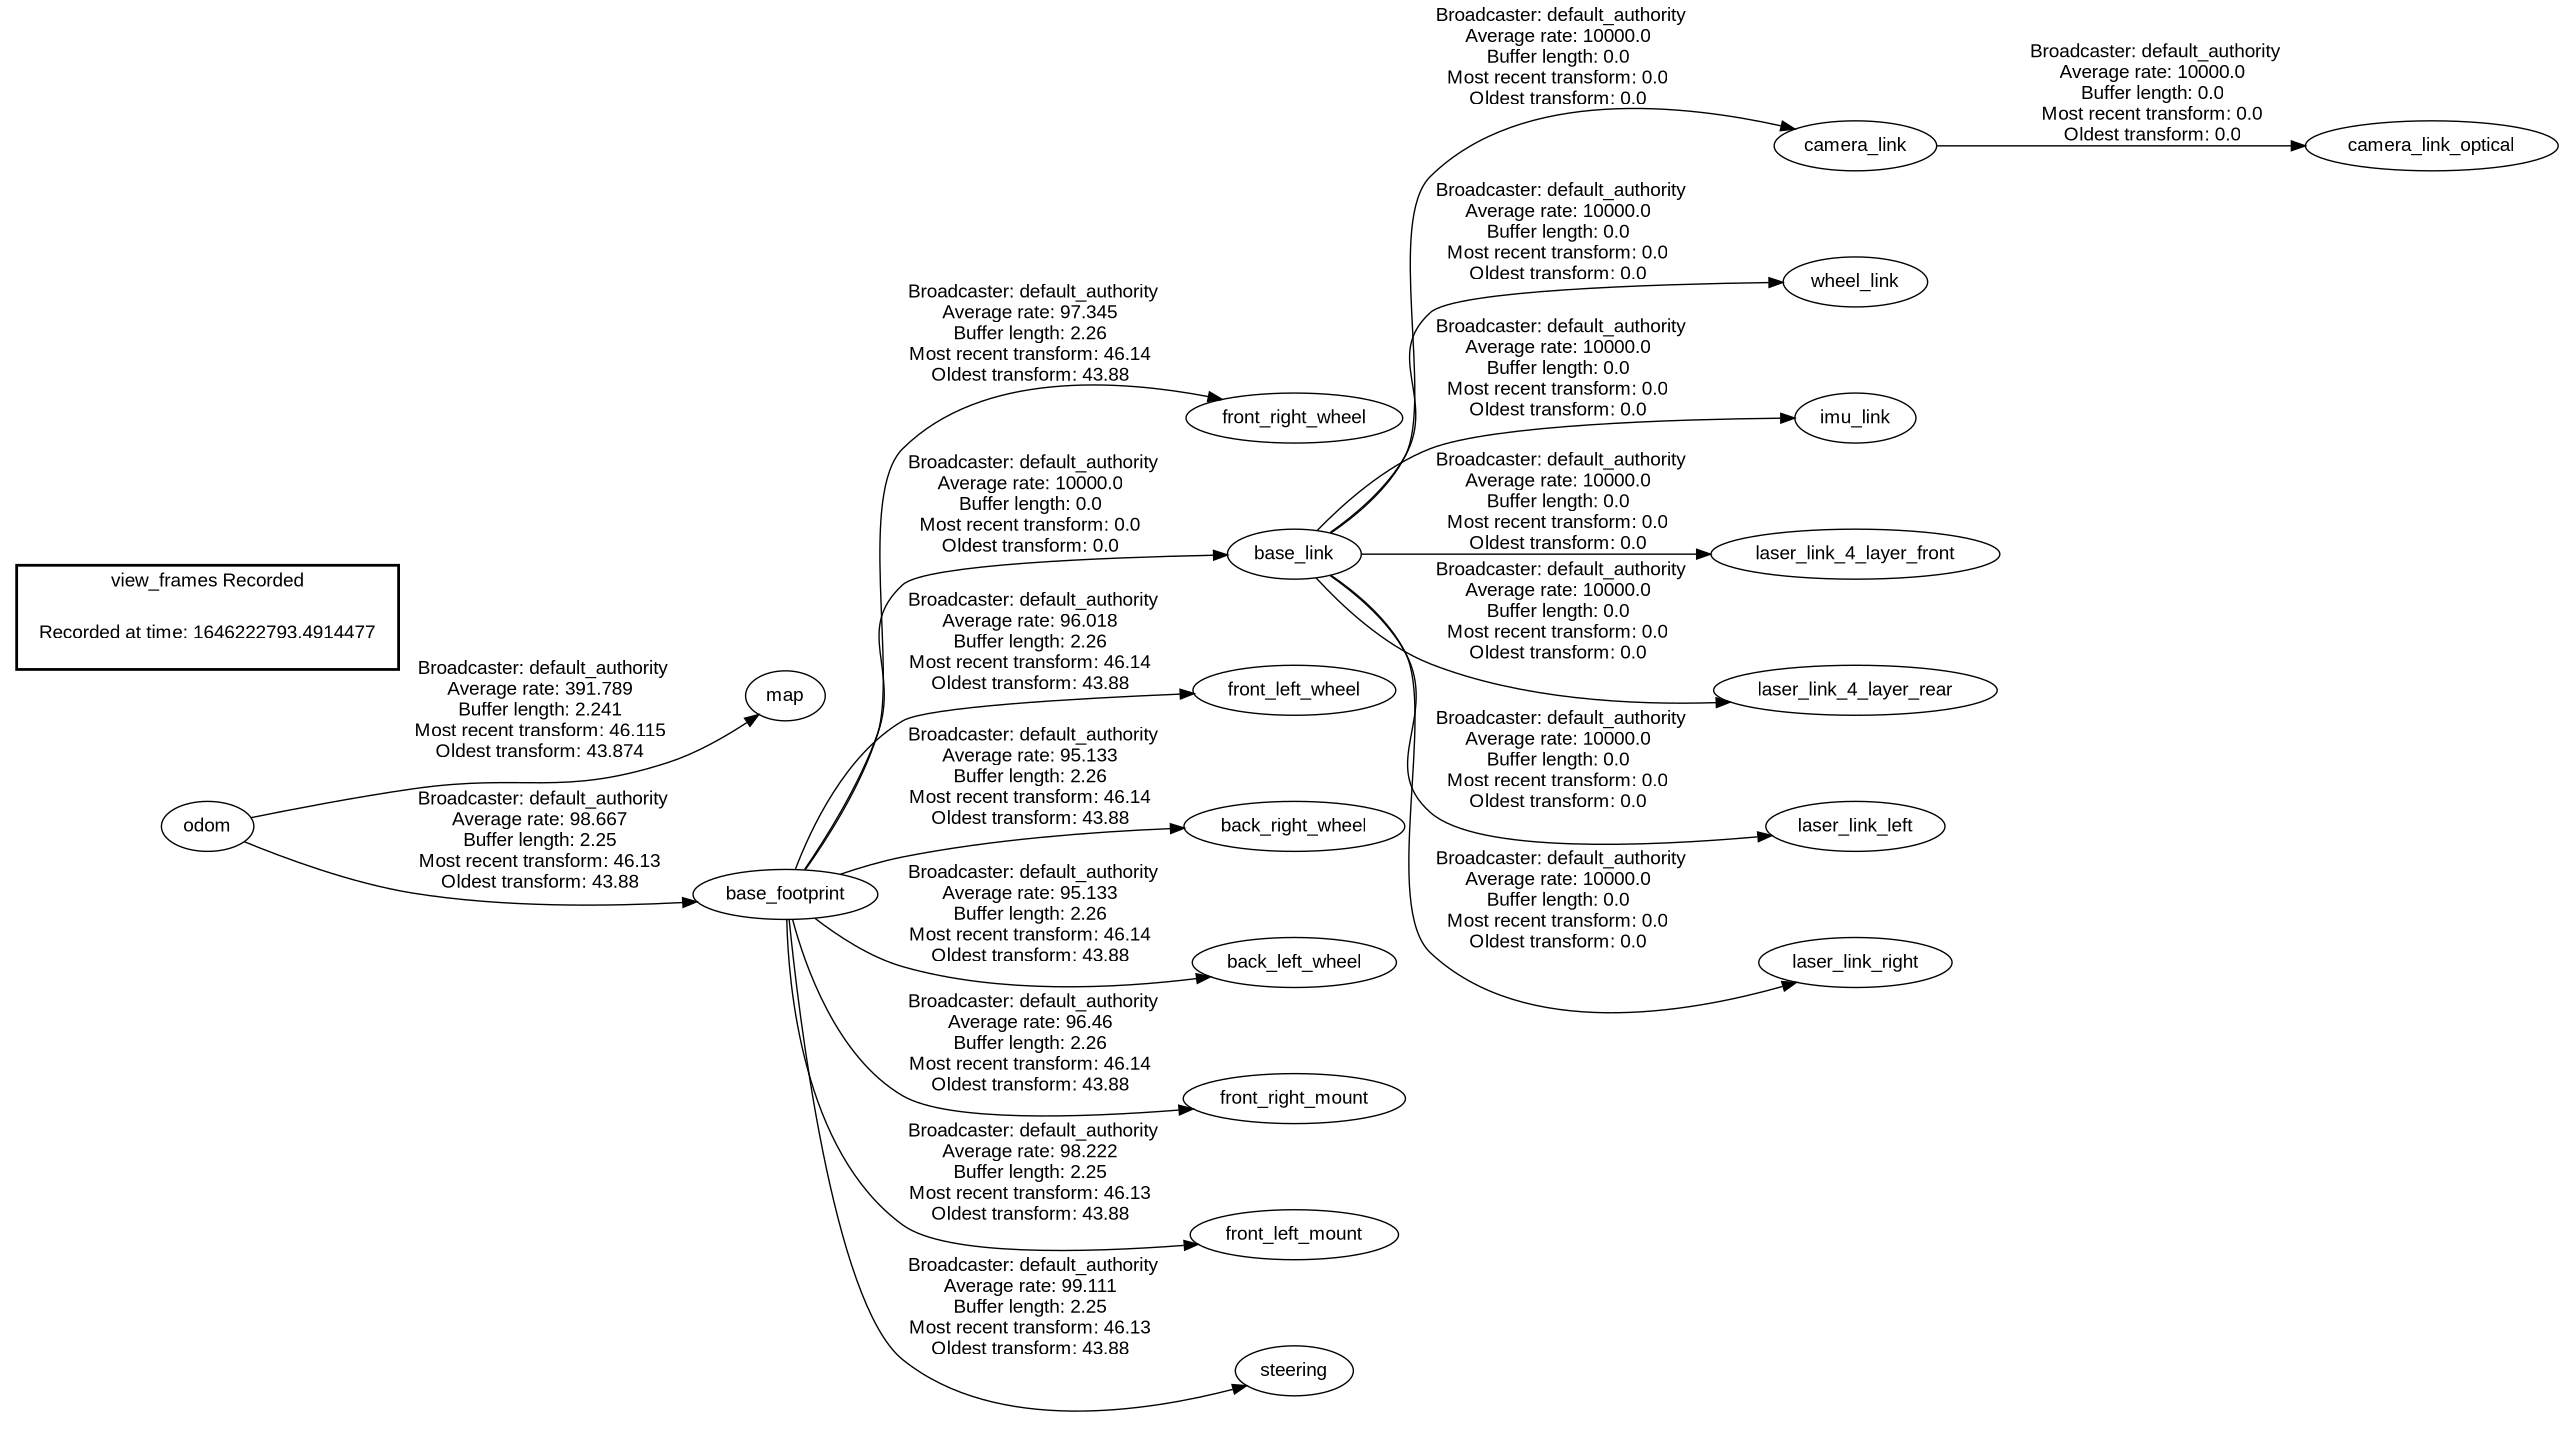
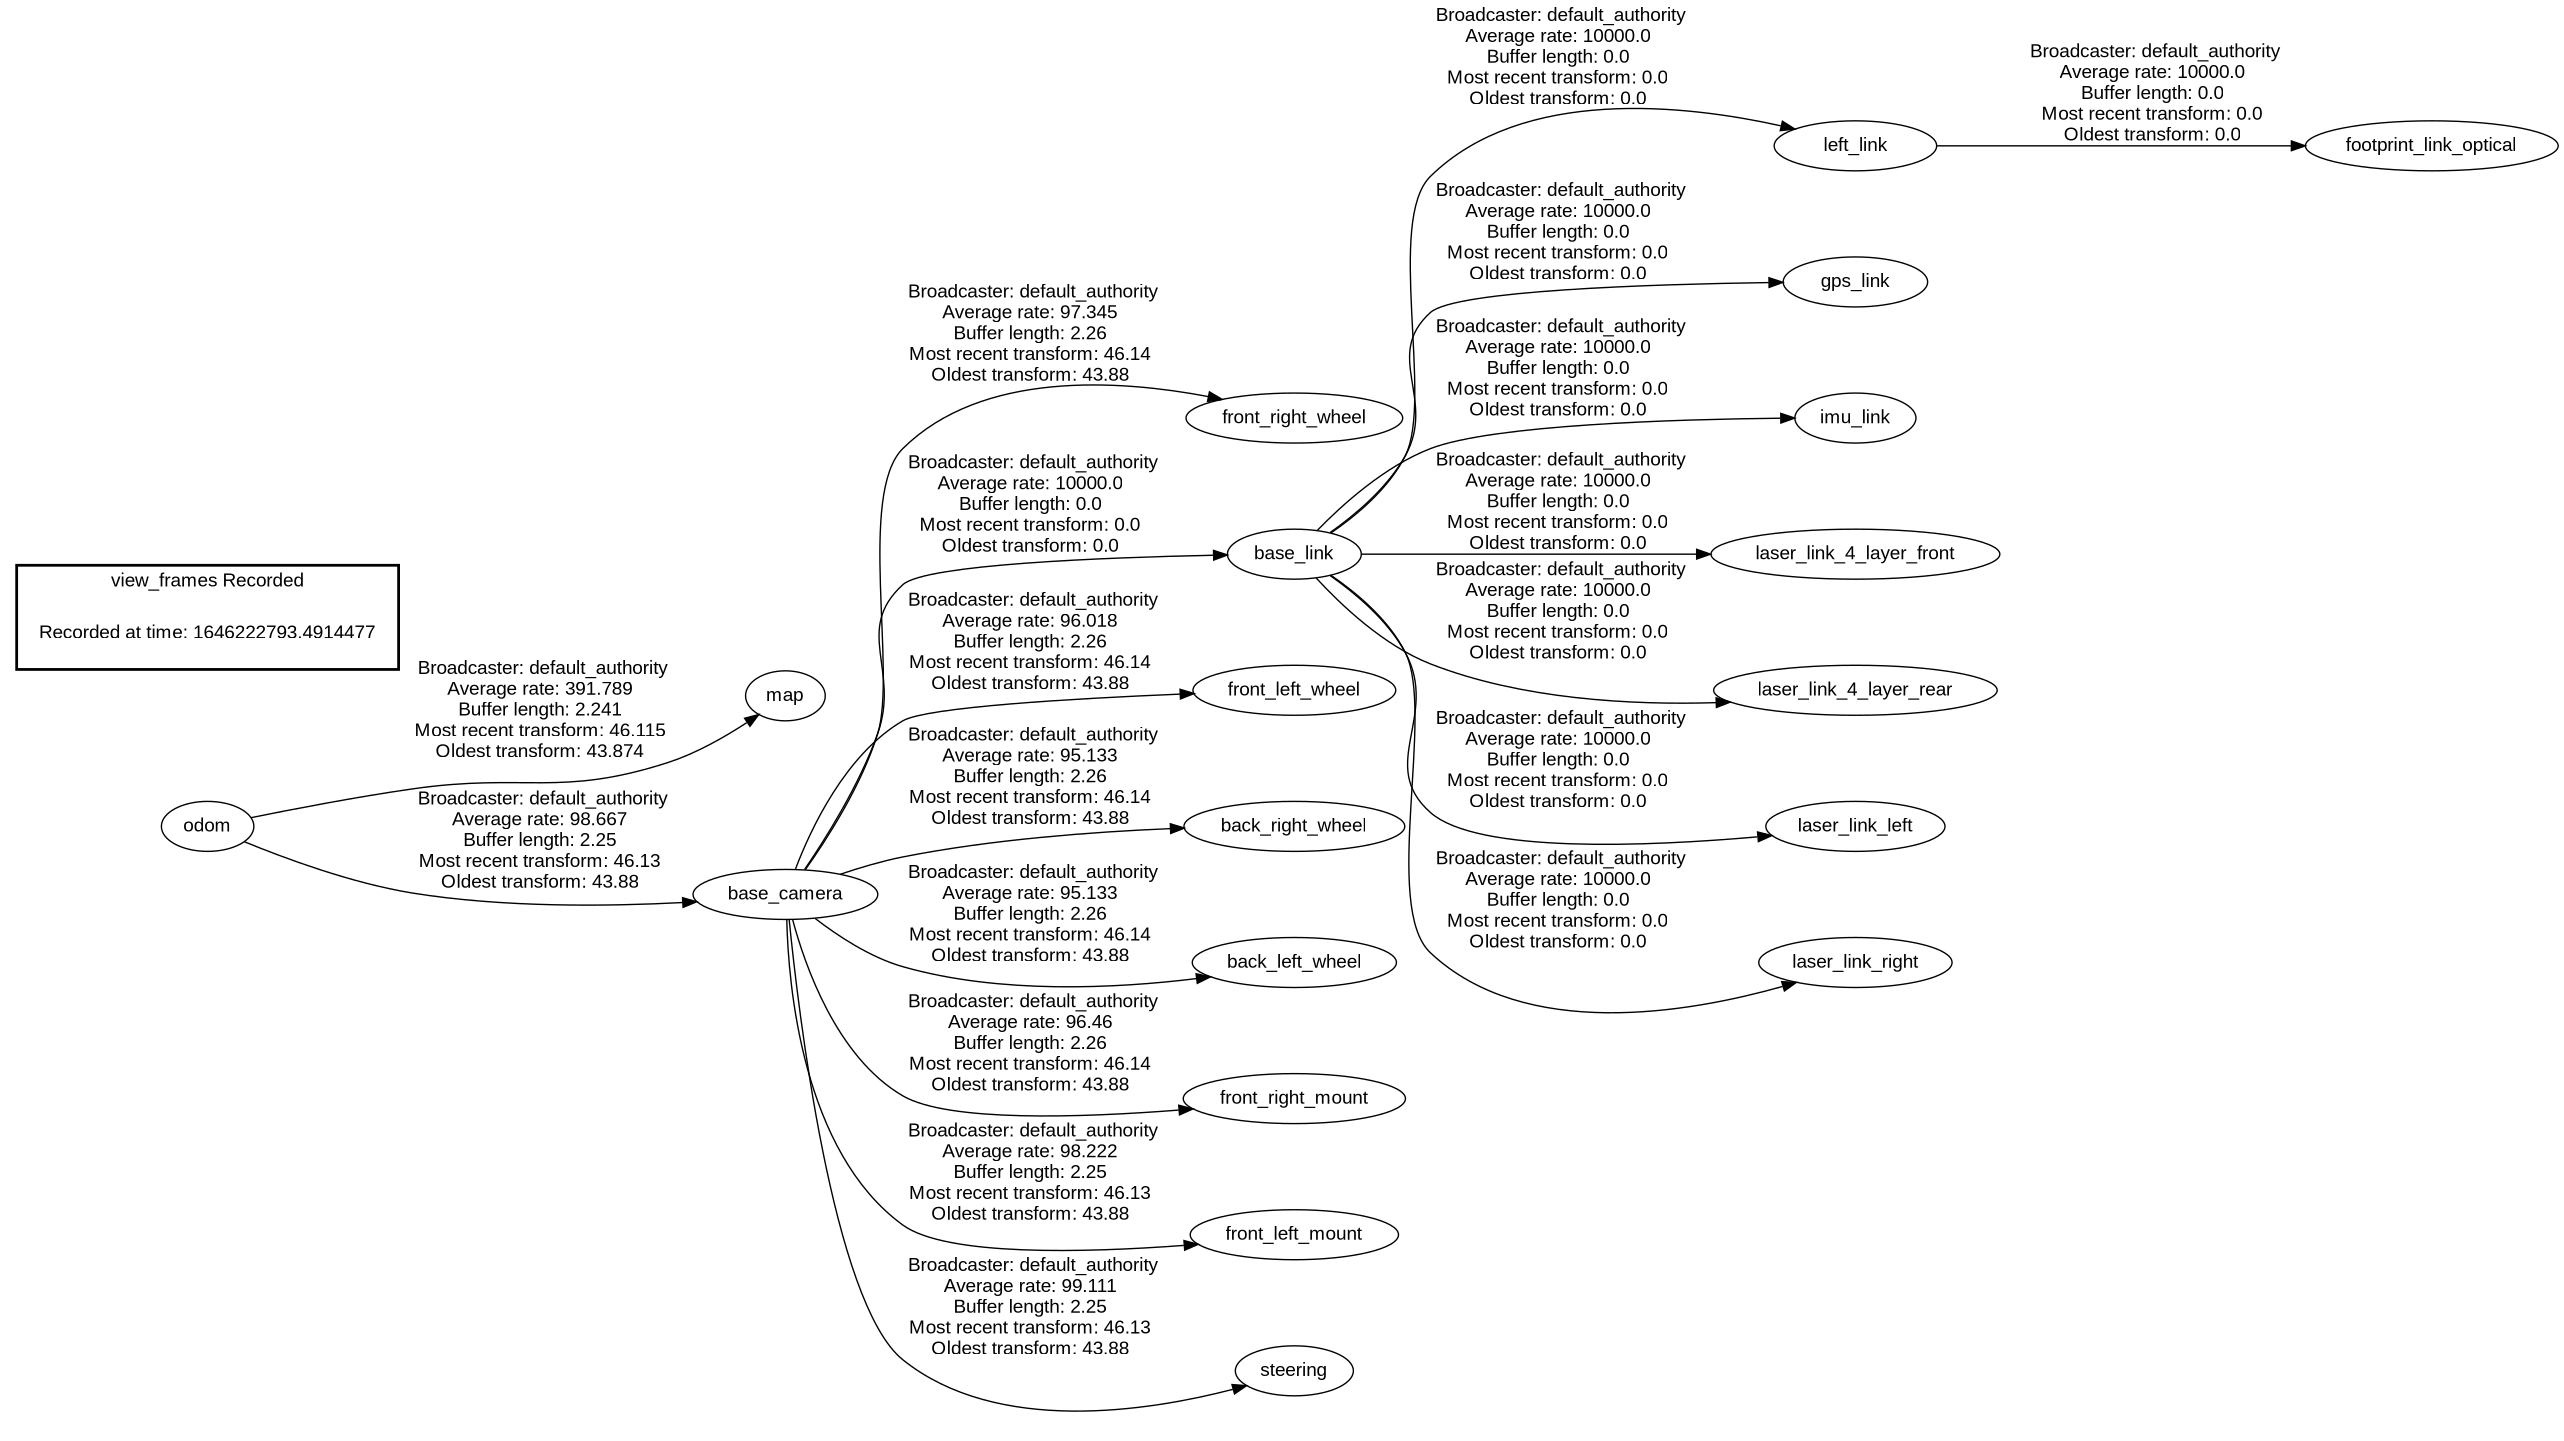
(1855, 146) -> (1855, 146)
(2432, 146) -> (2432, 146)
(1855, 282) -> (1855, 282)
(785, 894) -> (785, 894)
